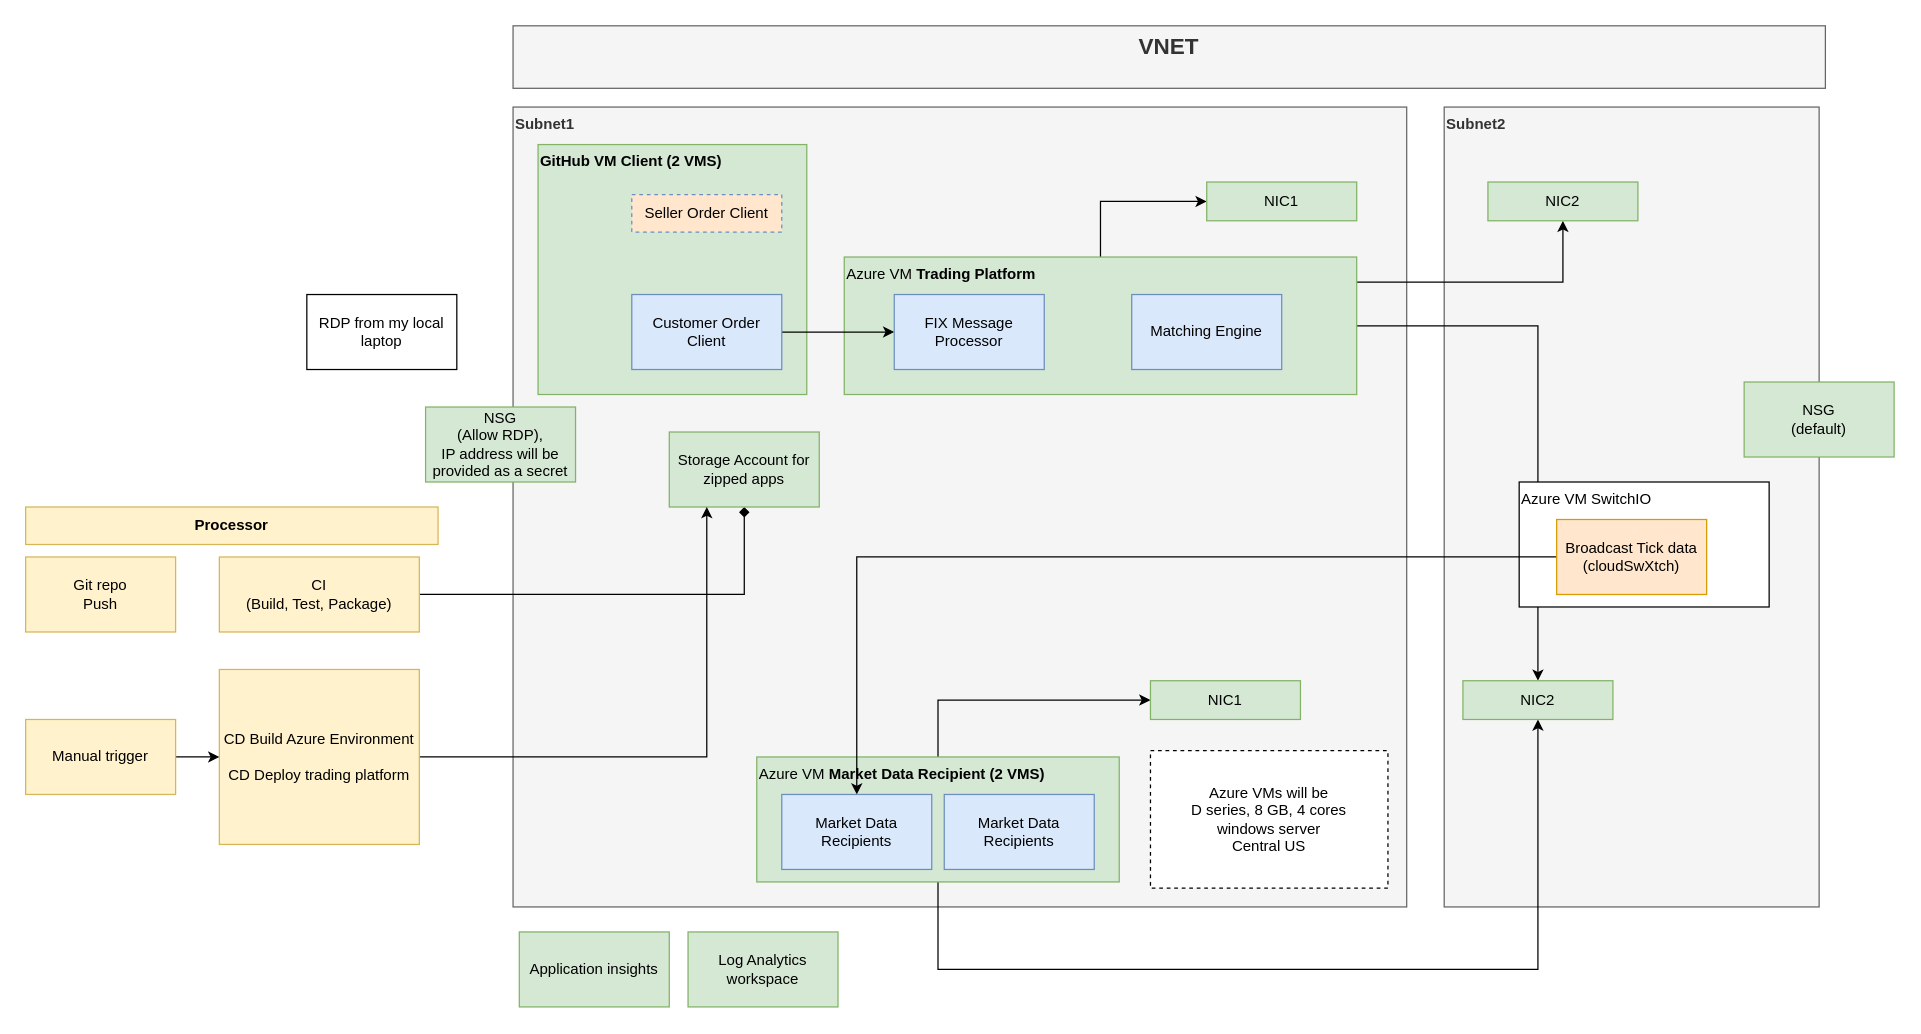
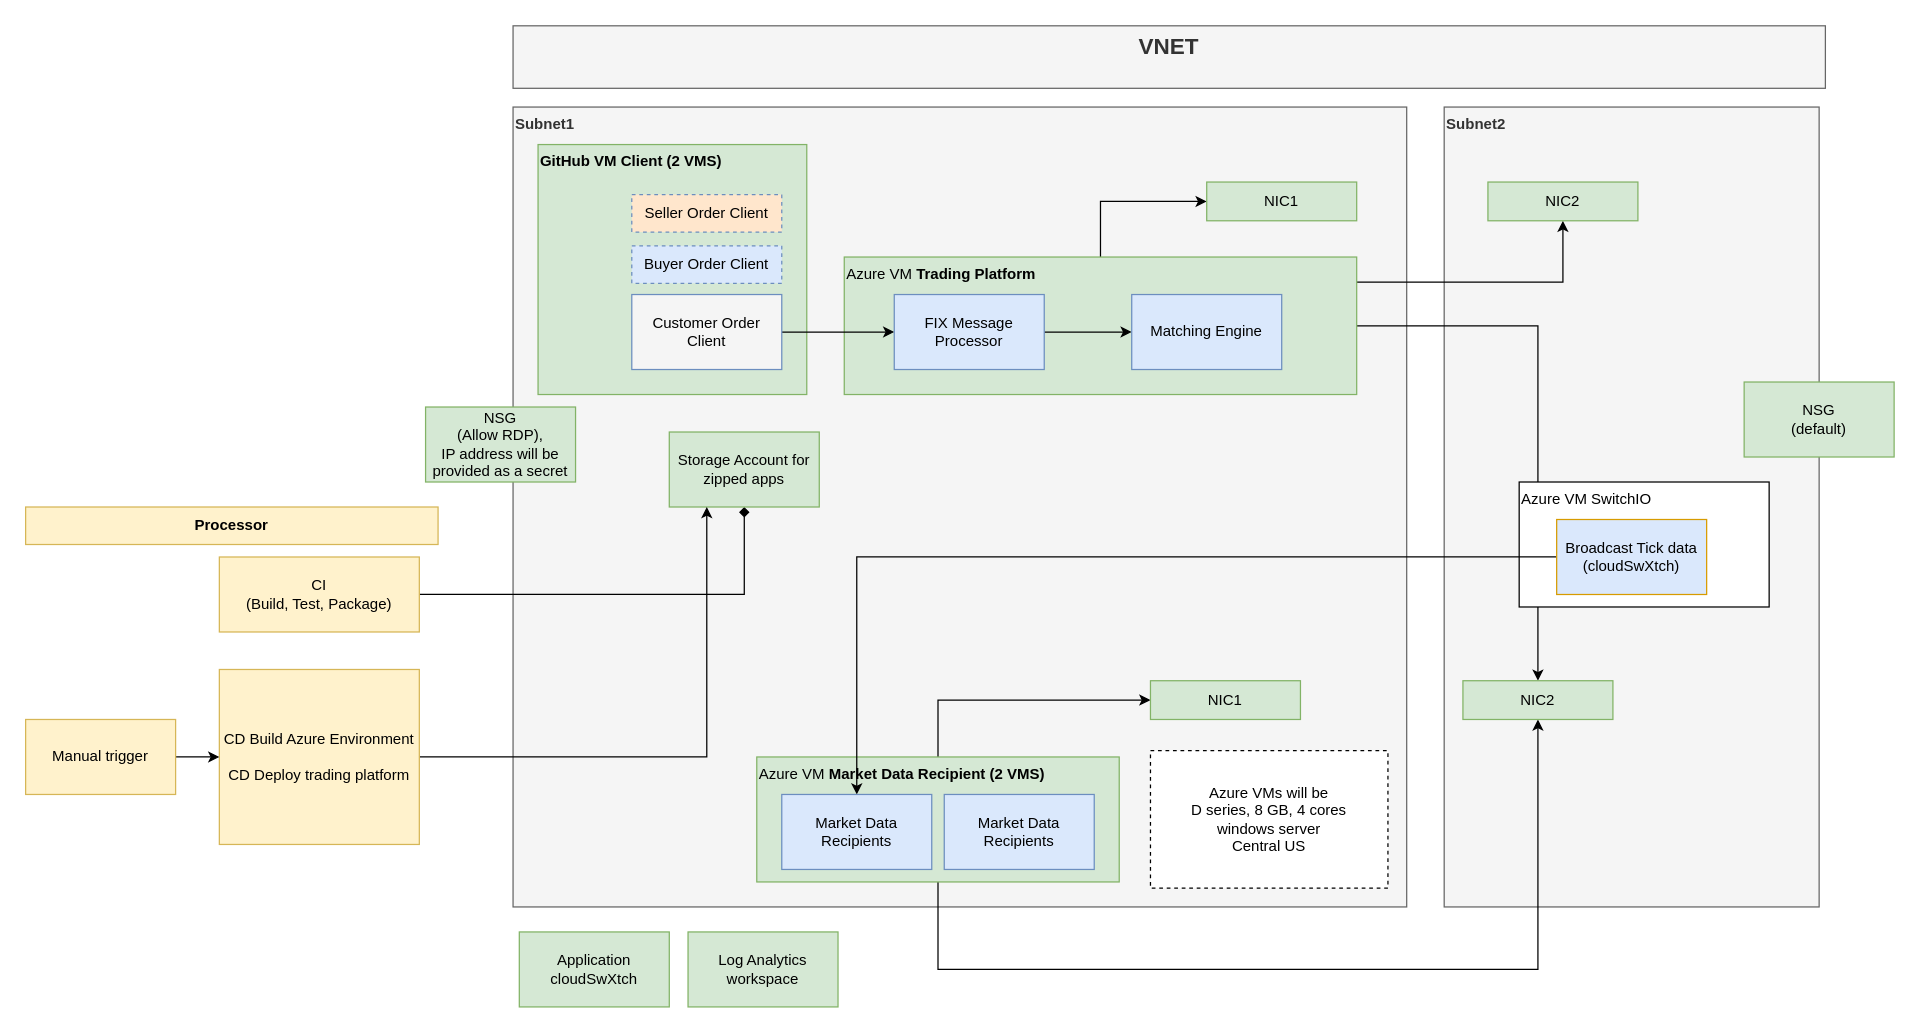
none -> (707, 264)
(382, 332) -> none
(707, 332) -> (707, 332)
none -> (1084, 332)
(1632, 557) -> (1632, 557)
(101, 594) -> none
(594, 969) -> (594, 969)
